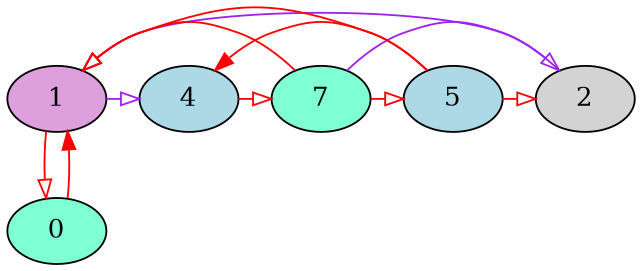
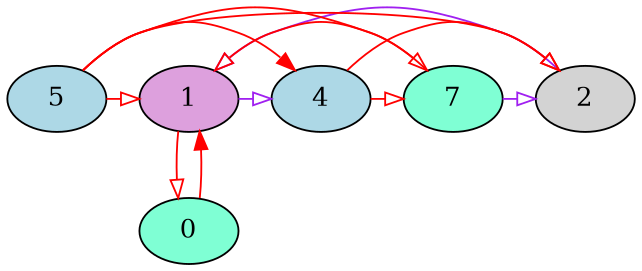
none -> (417, 28)
(378, 99) -> (245, 8)
